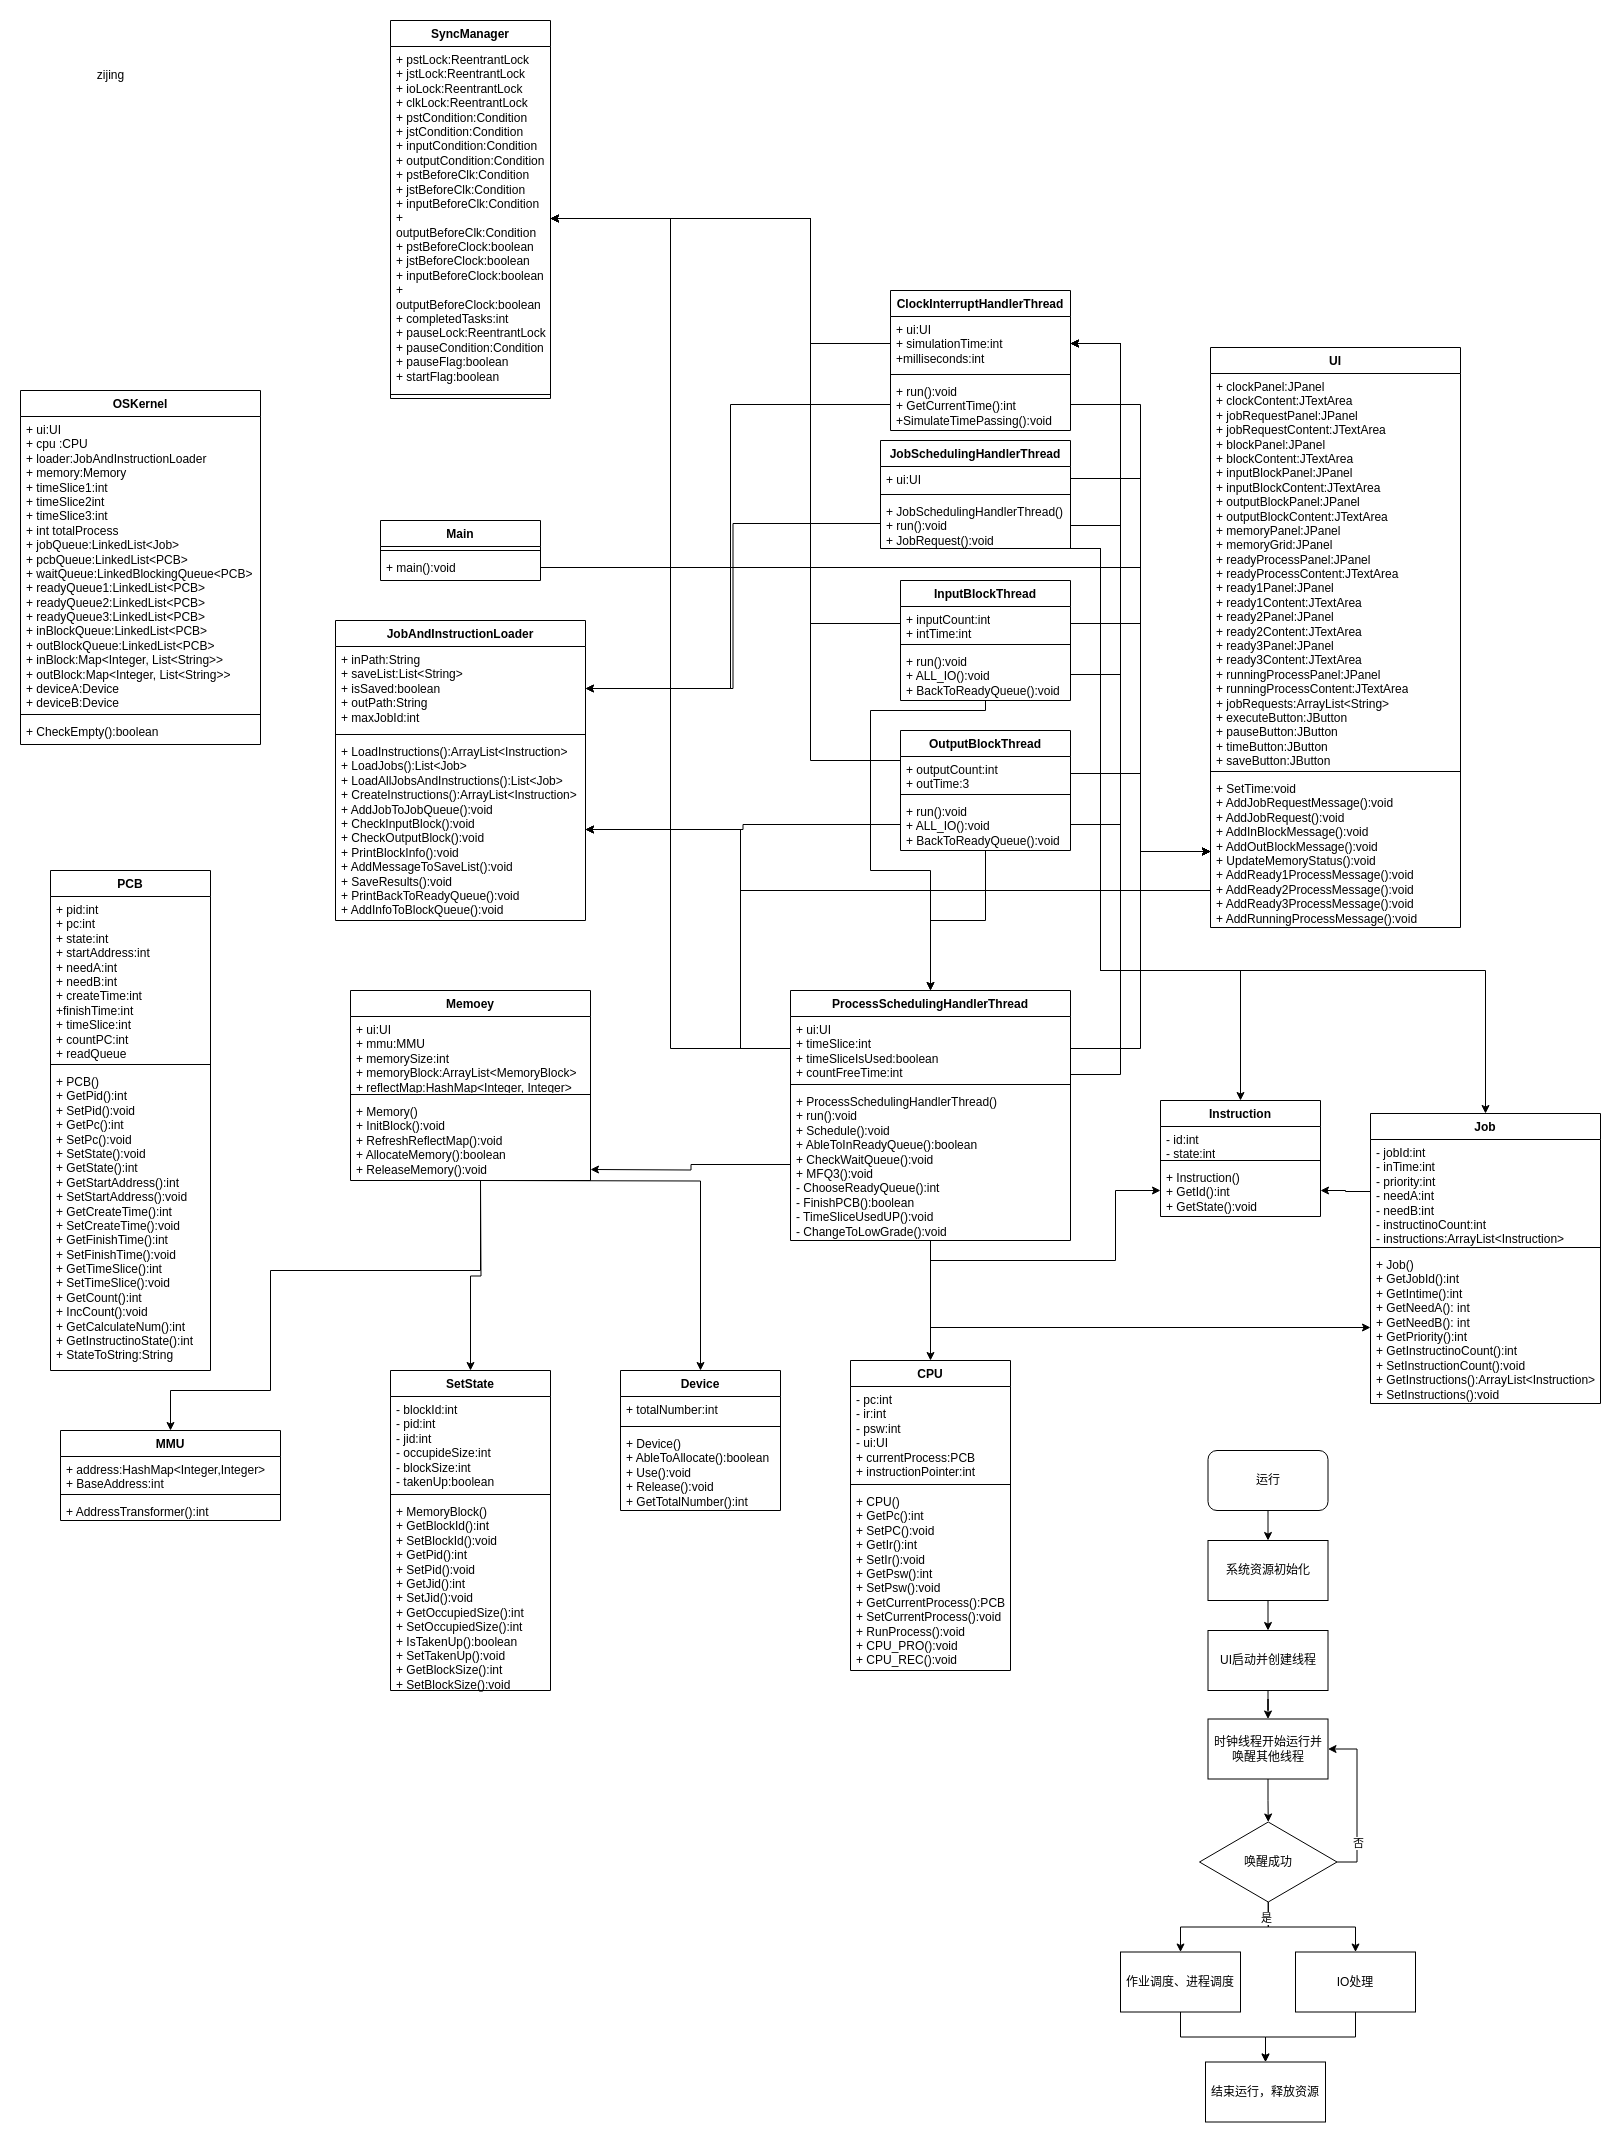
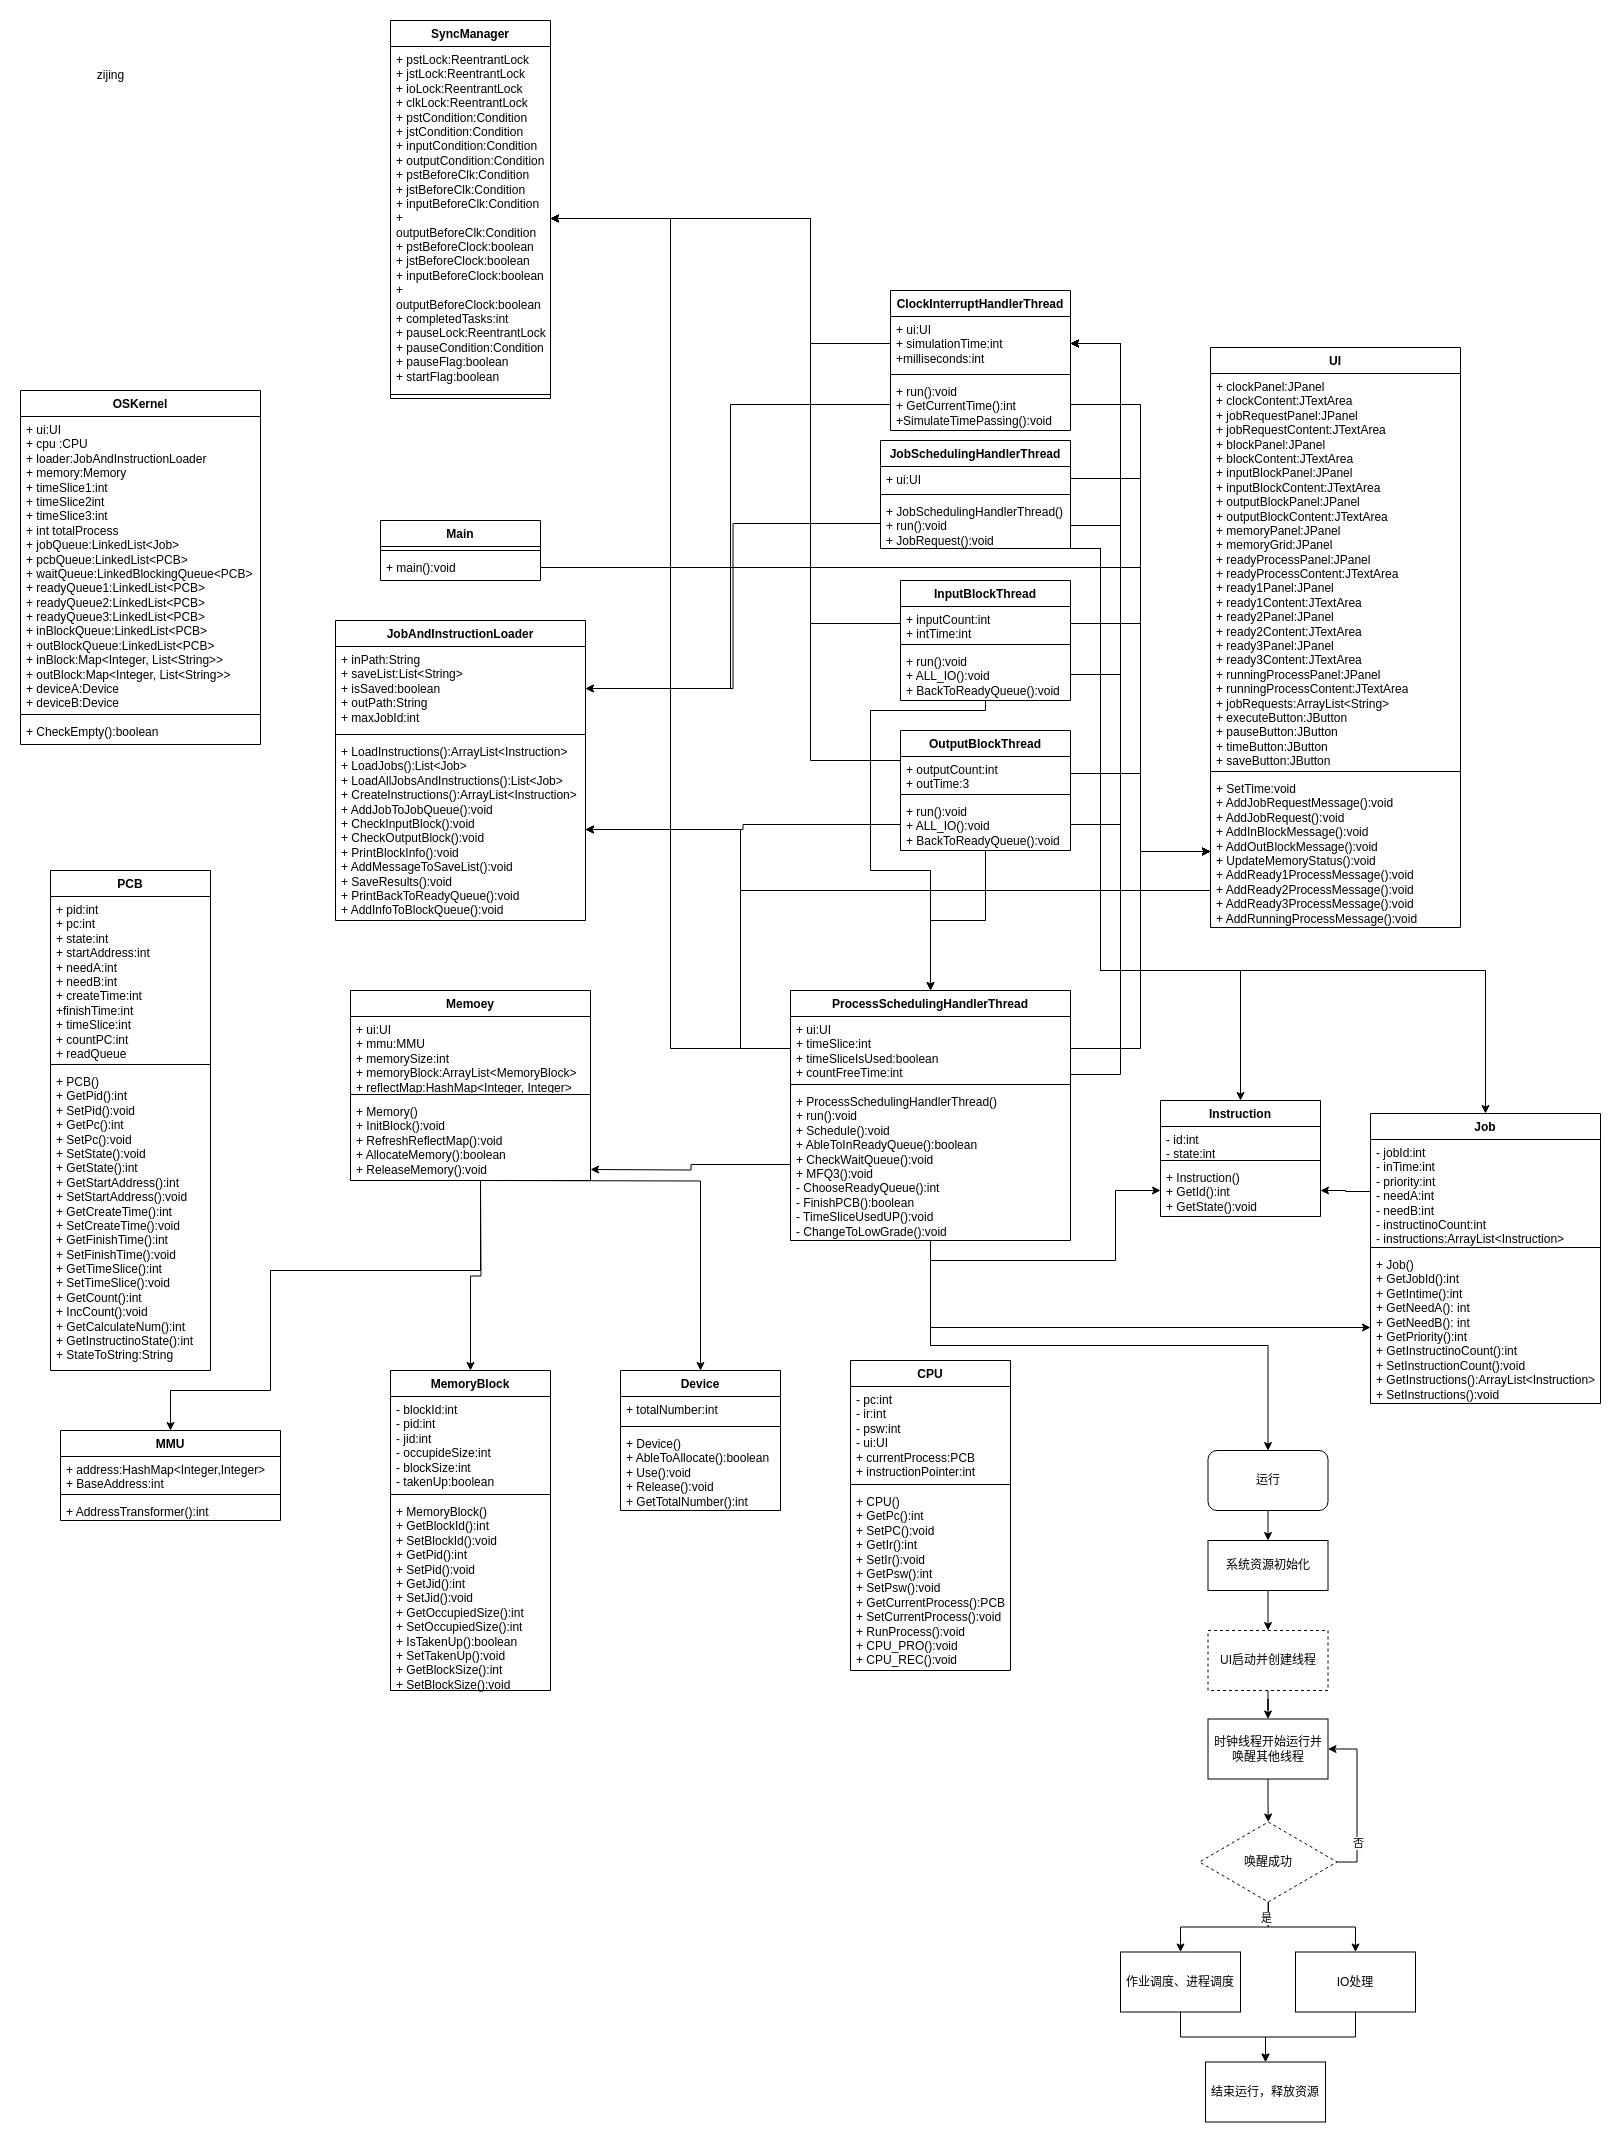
(931, 1348) -> (1147, 1346)
(471, 1385) -> (471, 1385)
(1268, 1571) -> (1268, 1566)
(1268, 1661) -> (1268, 1661)
(1268, 1862) -> (1268, 1862)
